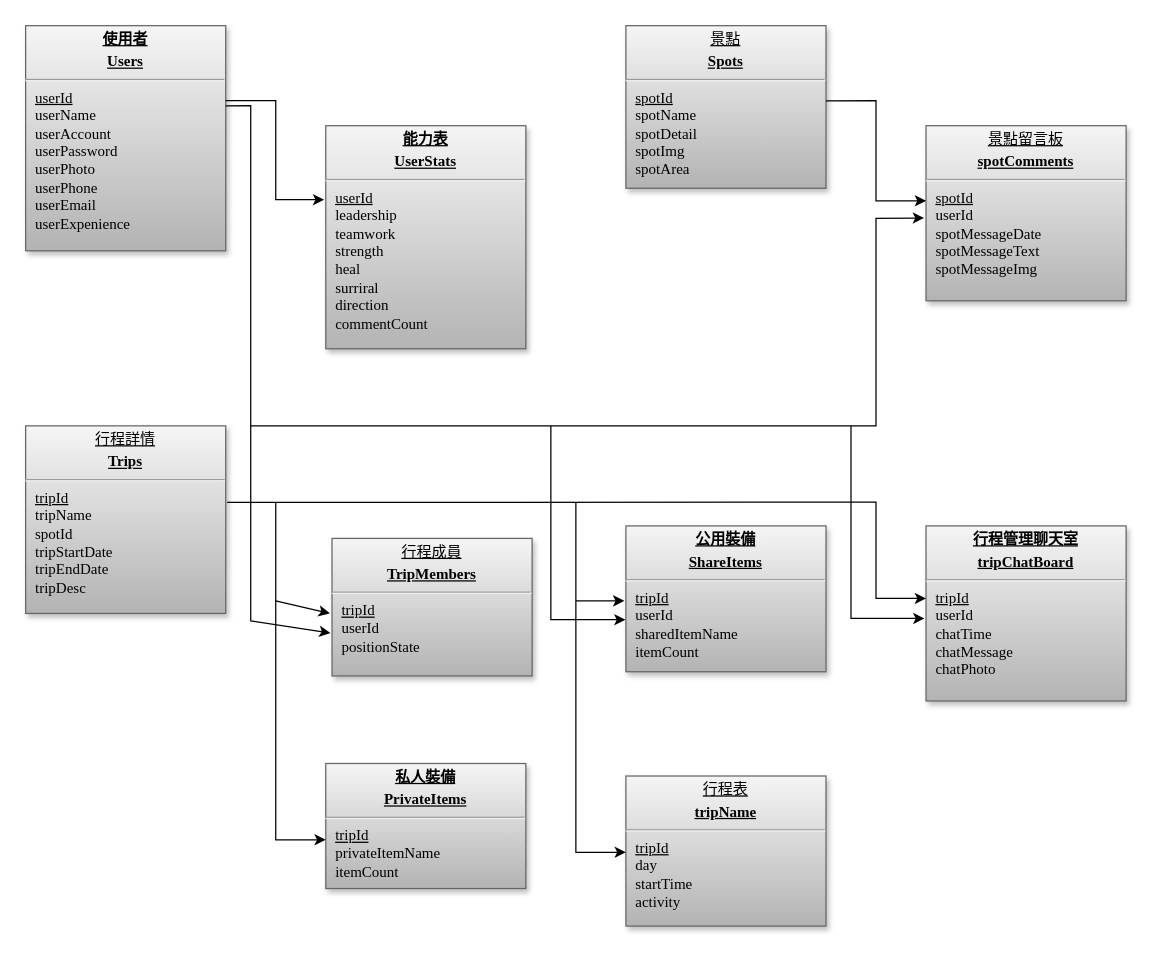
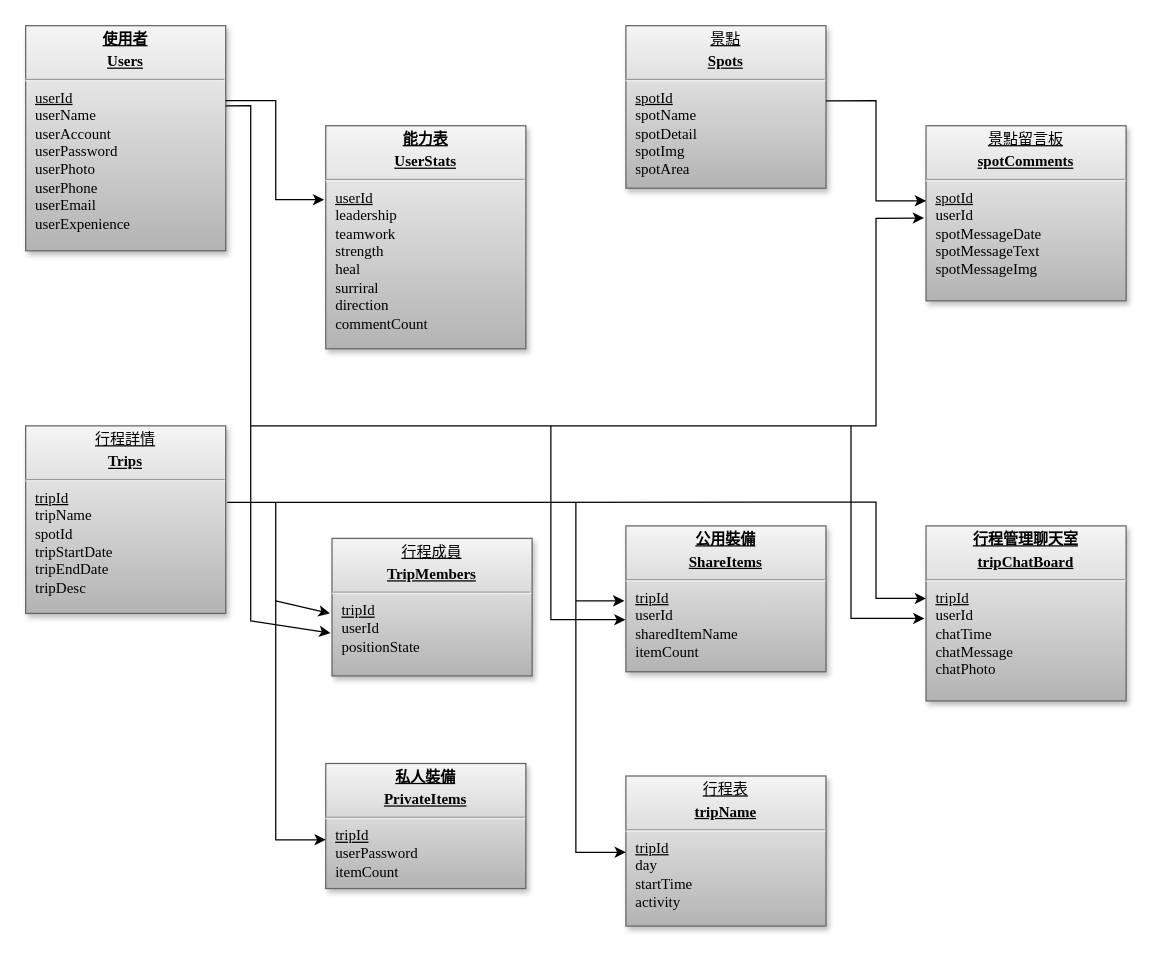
(387, 808) -> (376, 808)
